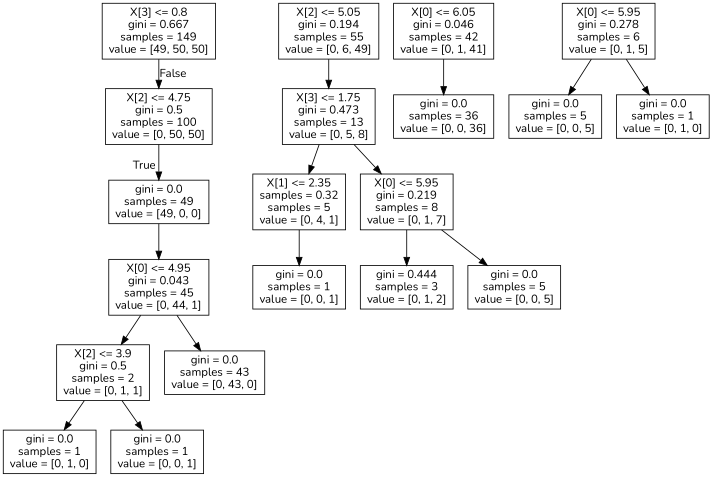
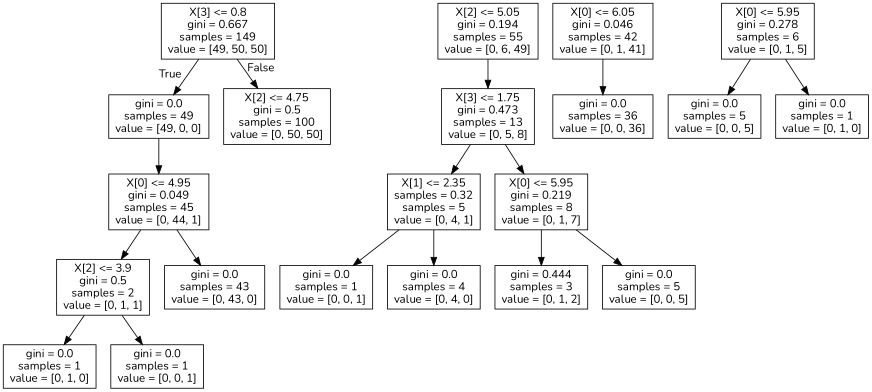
(159, 158) -> (189, 74)
(159, 287) -> (159, 202)
none -> (434, 287)
